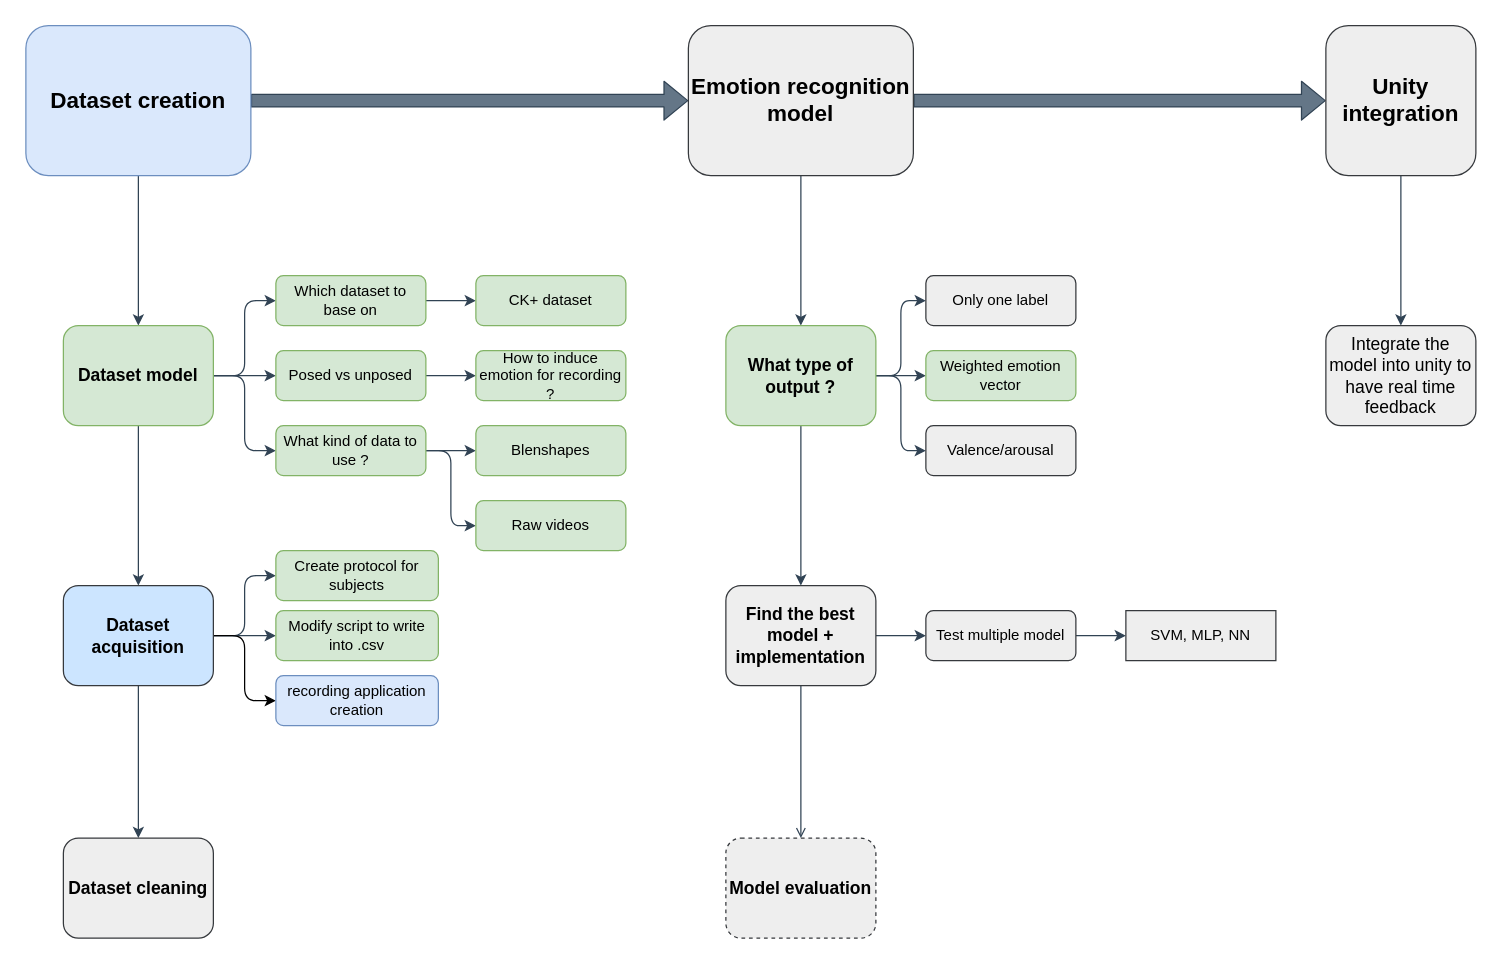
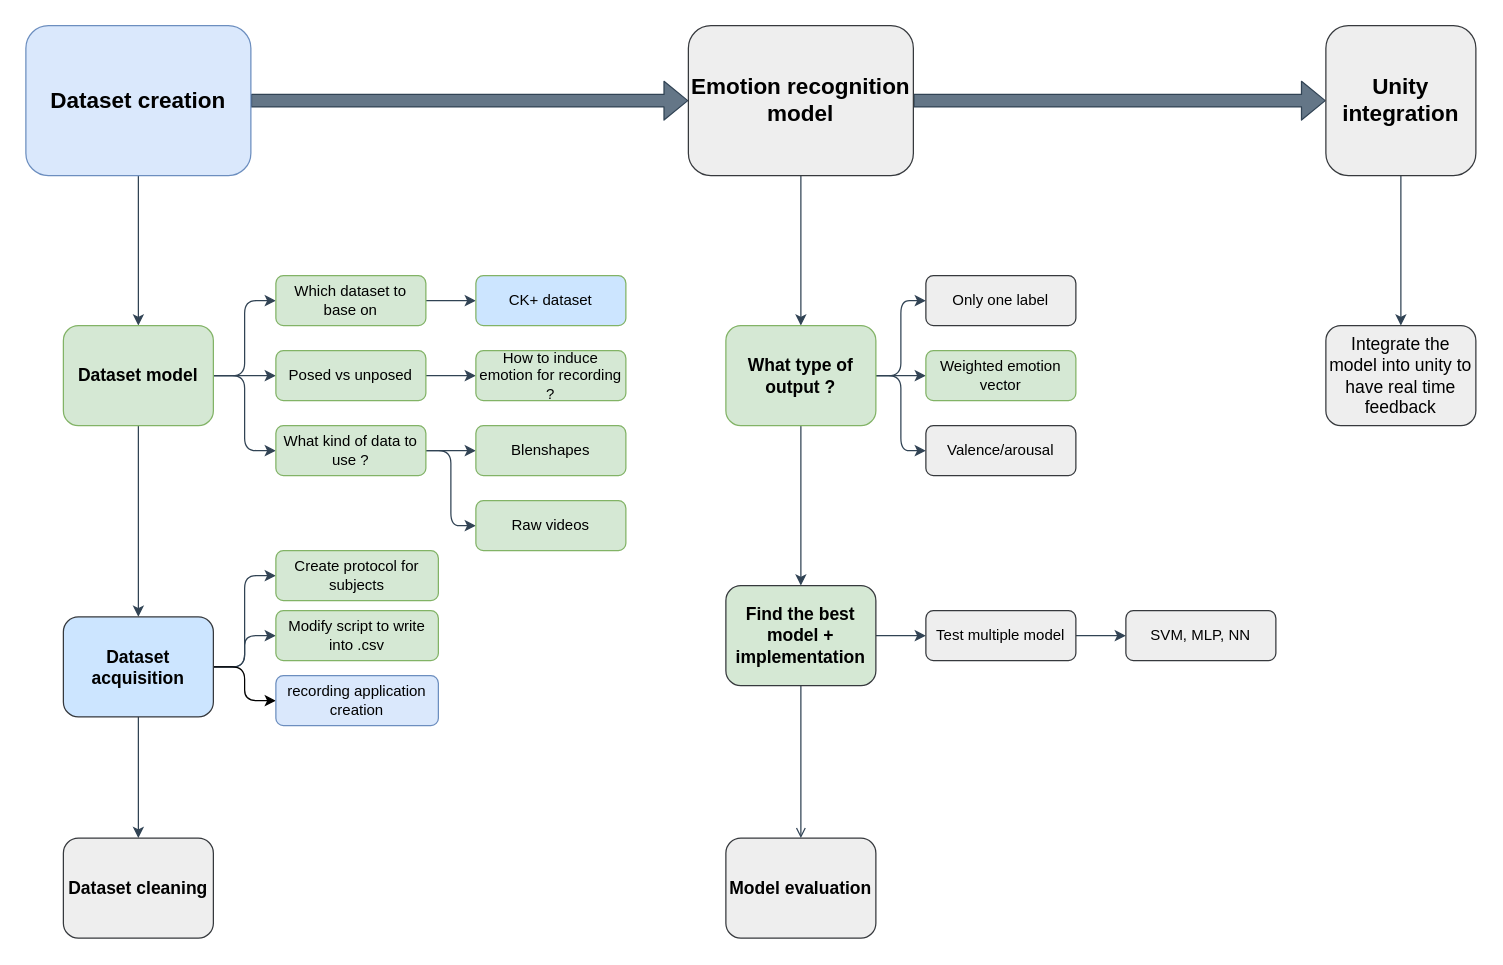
(551, 301) -> (551, 301)
(138, 636) -> (138, 667)
(801, 636) -> (801, 636)
(1201, 636) -> (1201, 636)
(801, 888) -> (801, 888)
